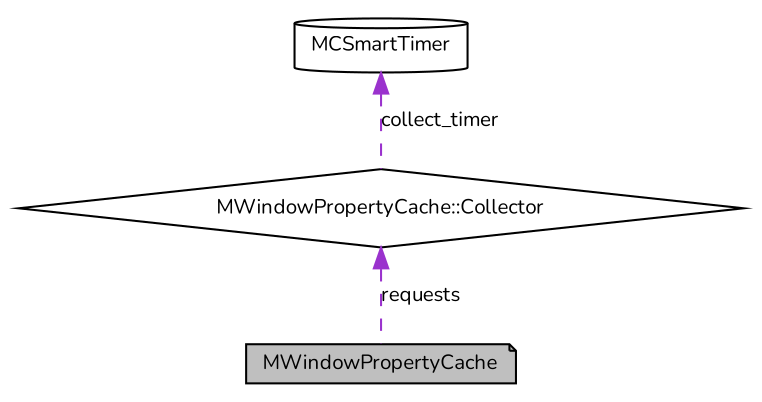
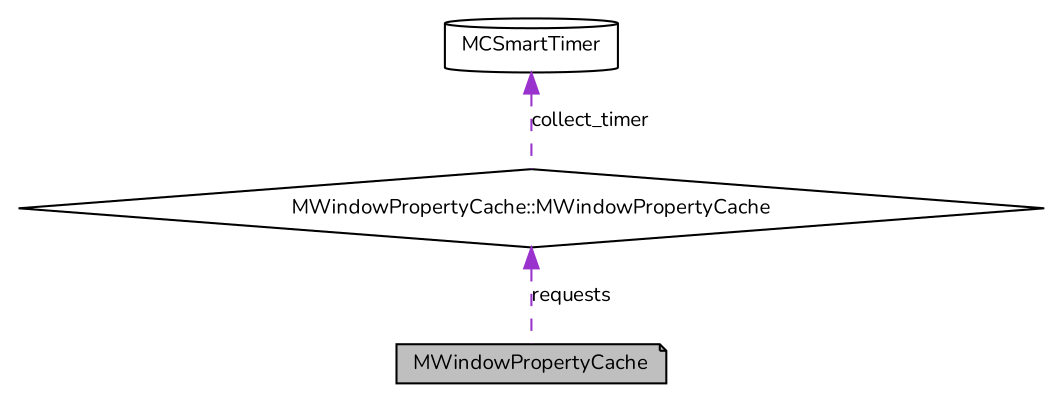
(381, 208) -> (531, 208)
